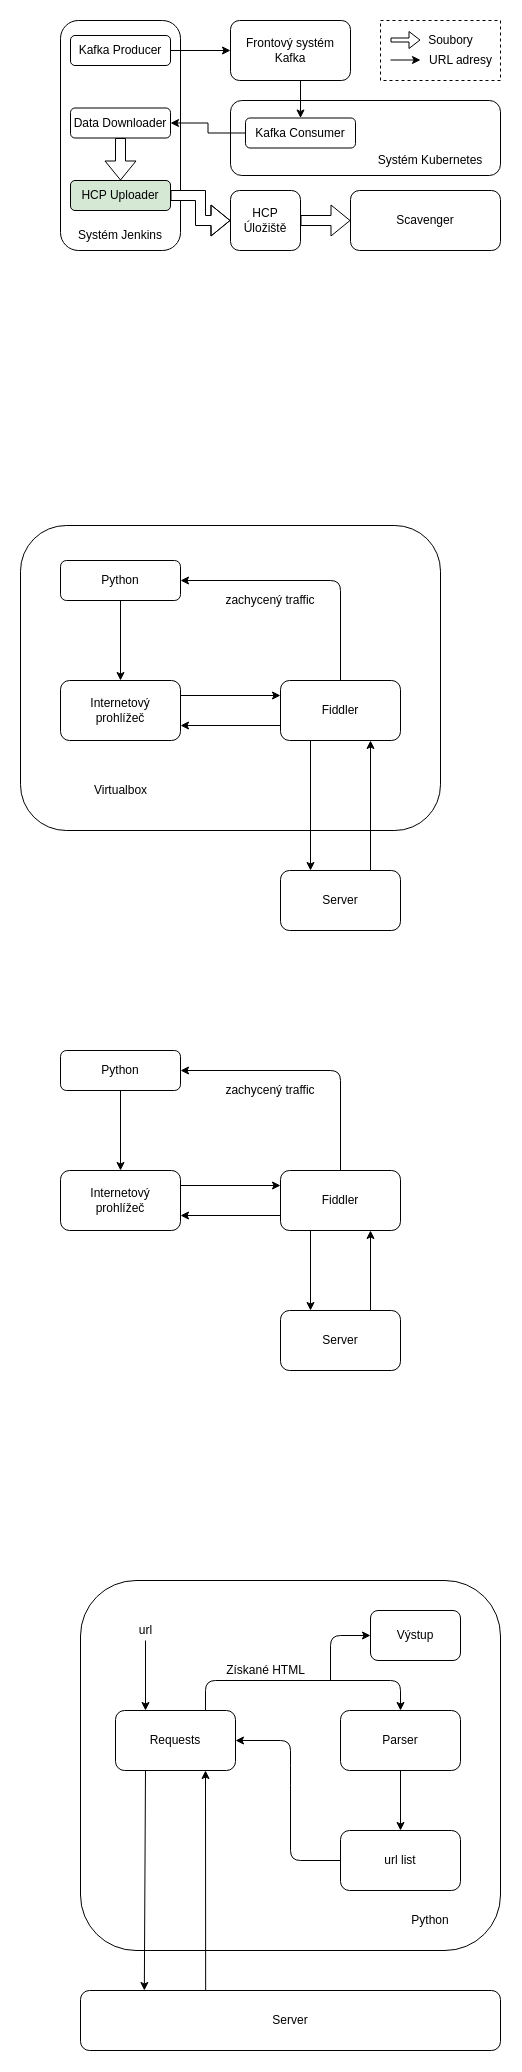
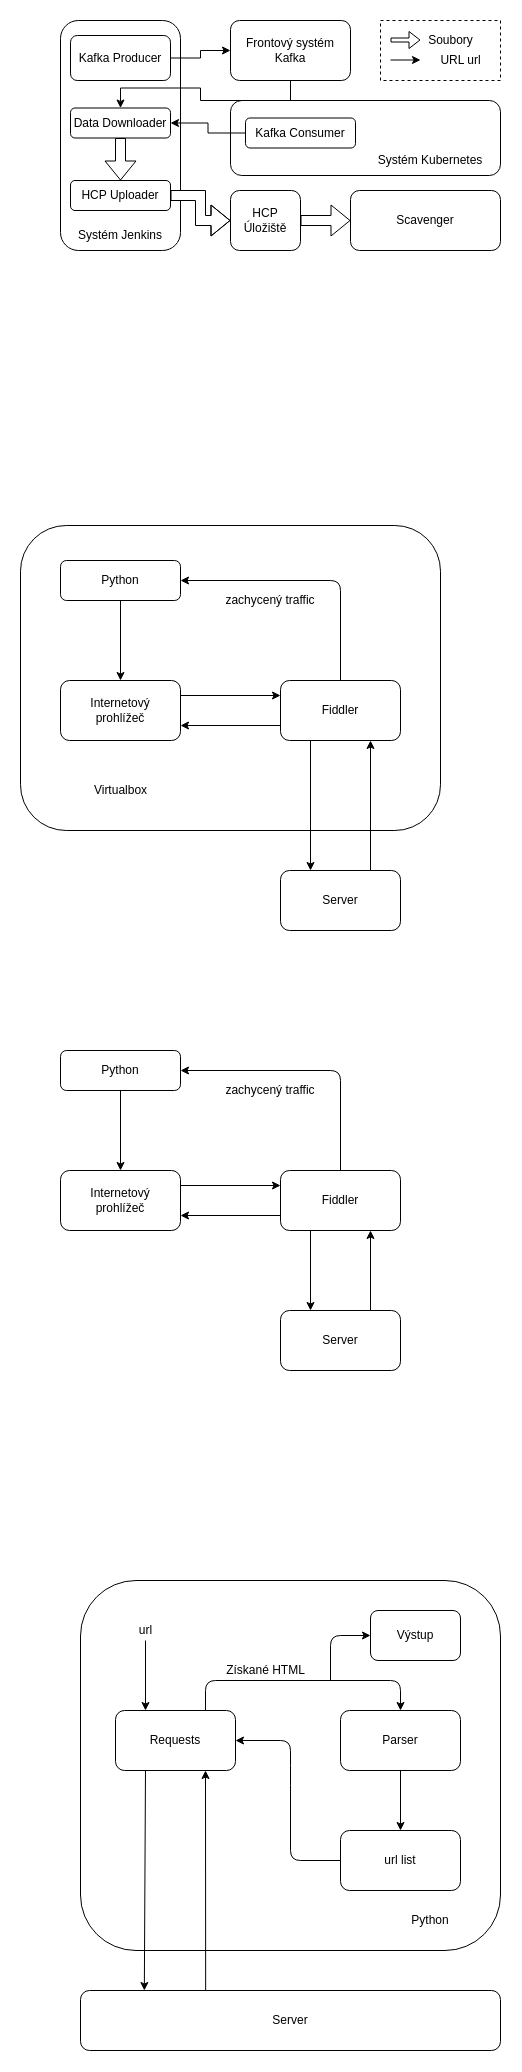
(121, 51) -> (121, 58)
(461, 61) -> (461, 61)
(301, 91) -> (181, 88)
(121, 196) -> (121, 196)
